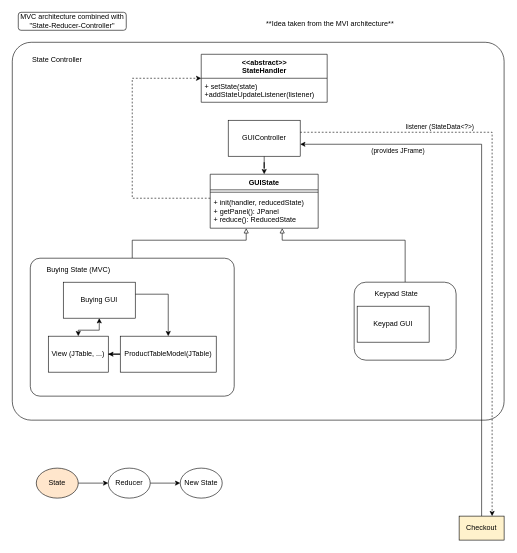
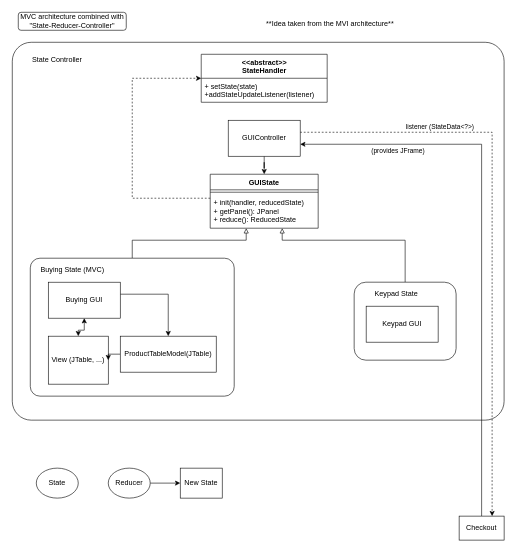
(78, 270) -> (72, 270)
(99, 300) -> (84, 300)
(393, 324) -> (402, 324)
(78, 354) -> (78, 360)
(57, 483) -> (57, 483)
(102, 483) -> none
(201, 483) -> (201, 483)
(482, 528) -> (482, 528)
